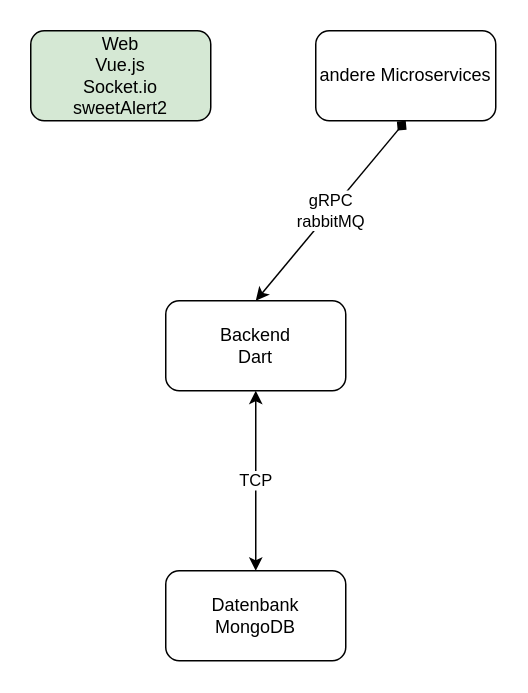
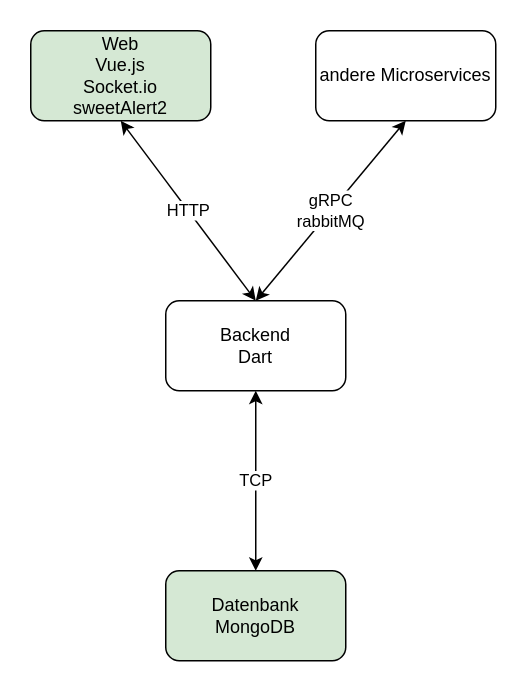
(398, 130) -> (398, 130)
none -> (157, 169)
(256, 616) -> (256, 616)
